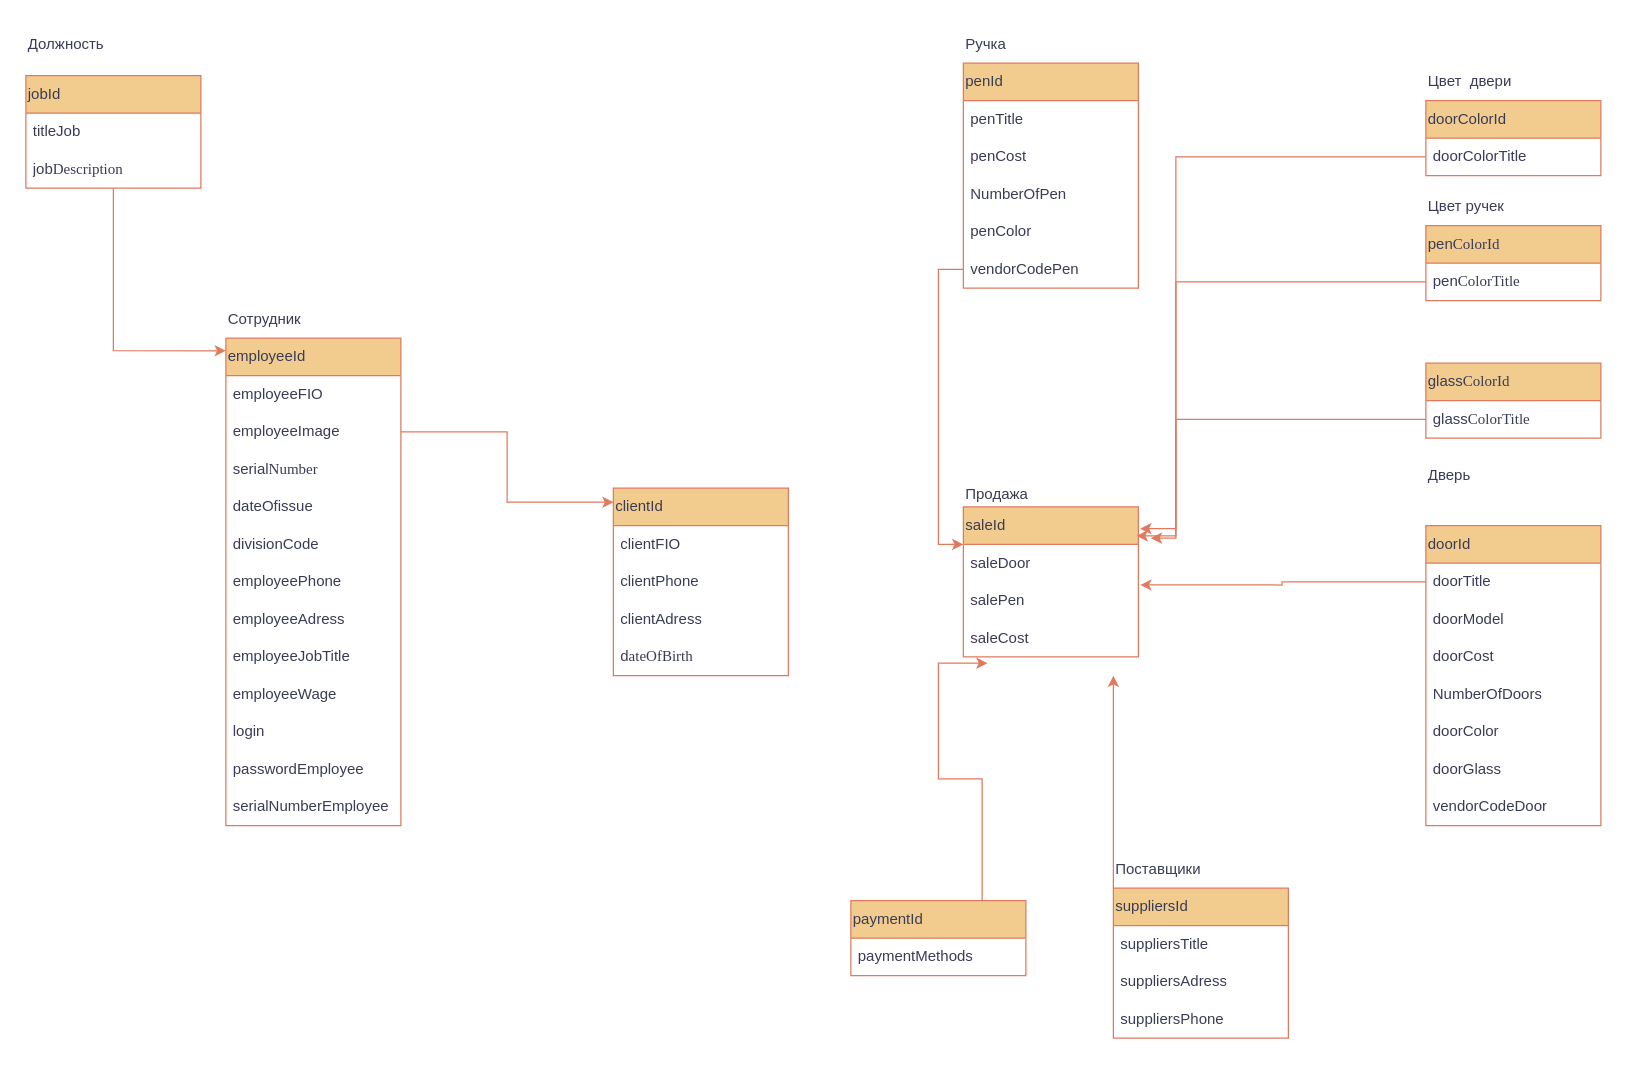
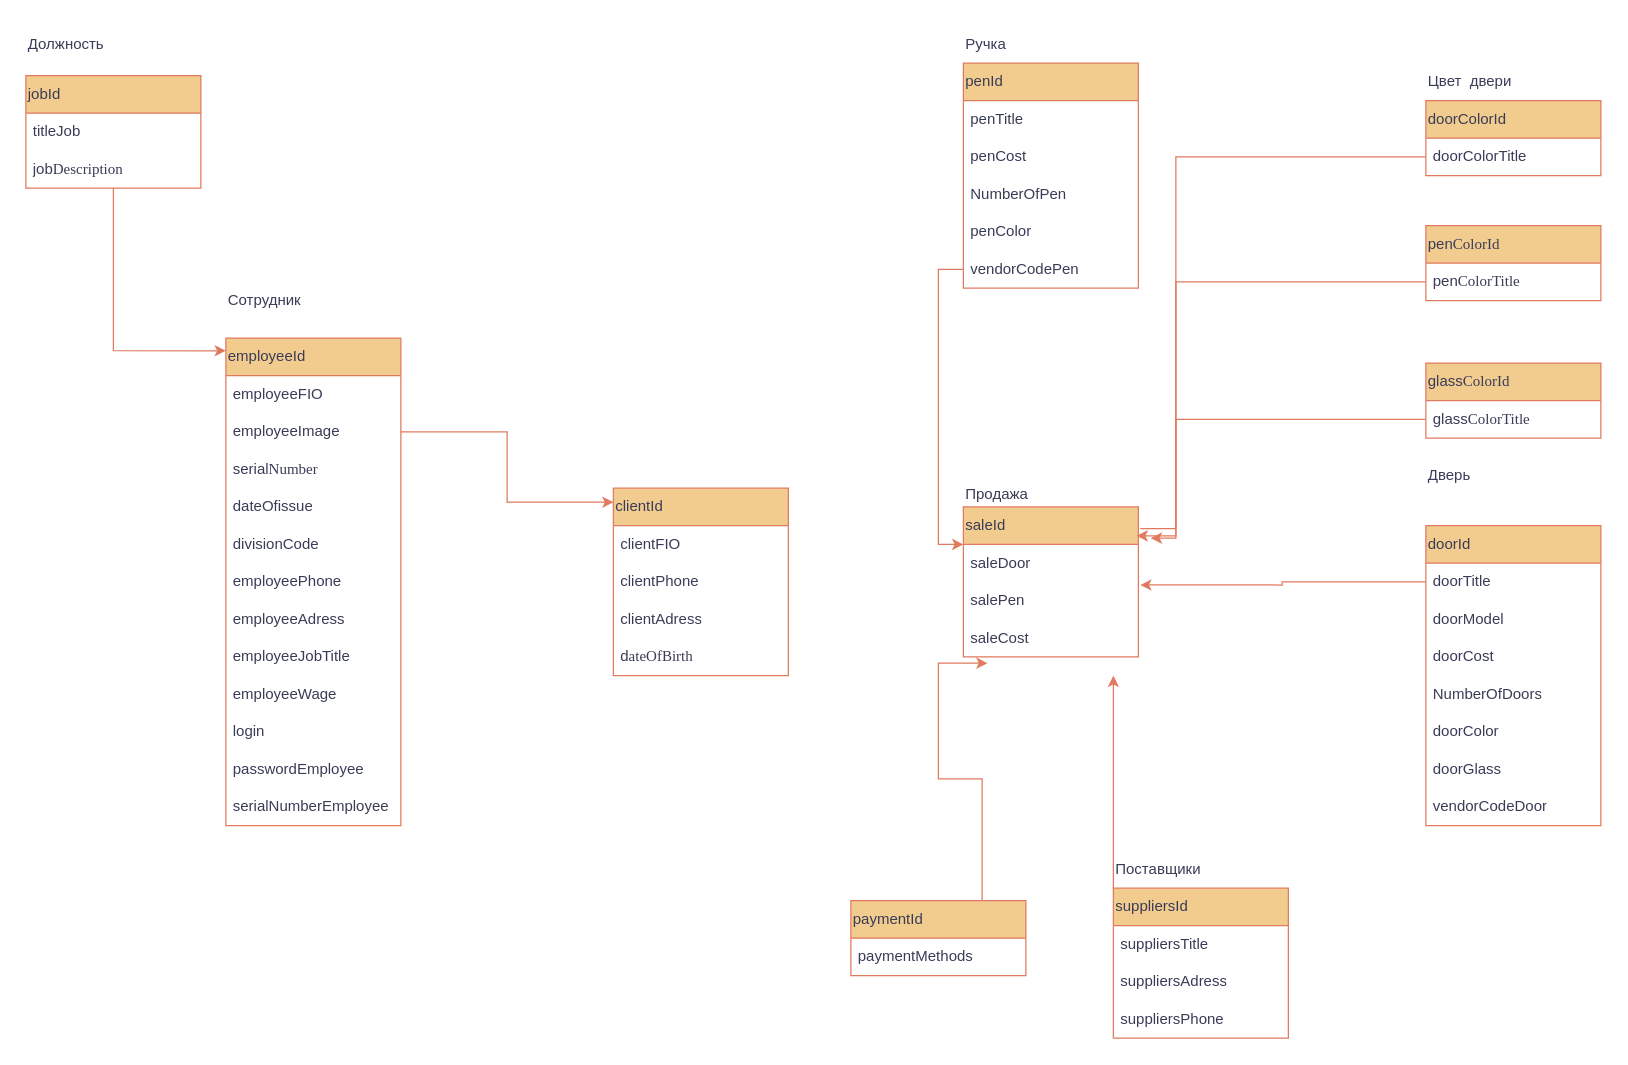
(1476, 207) -> none
(276, 319) -> (276, 301)
(1150, 529) -> (1146, 529)
